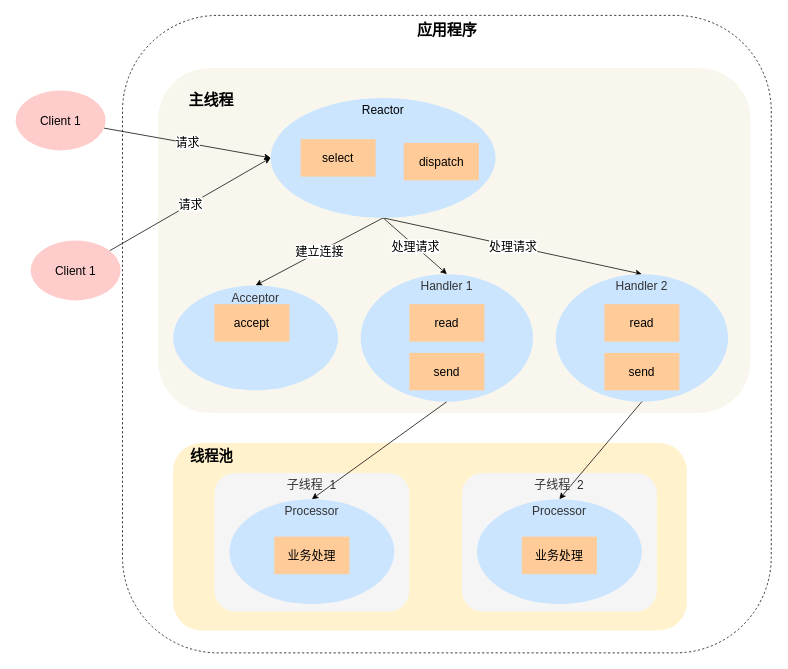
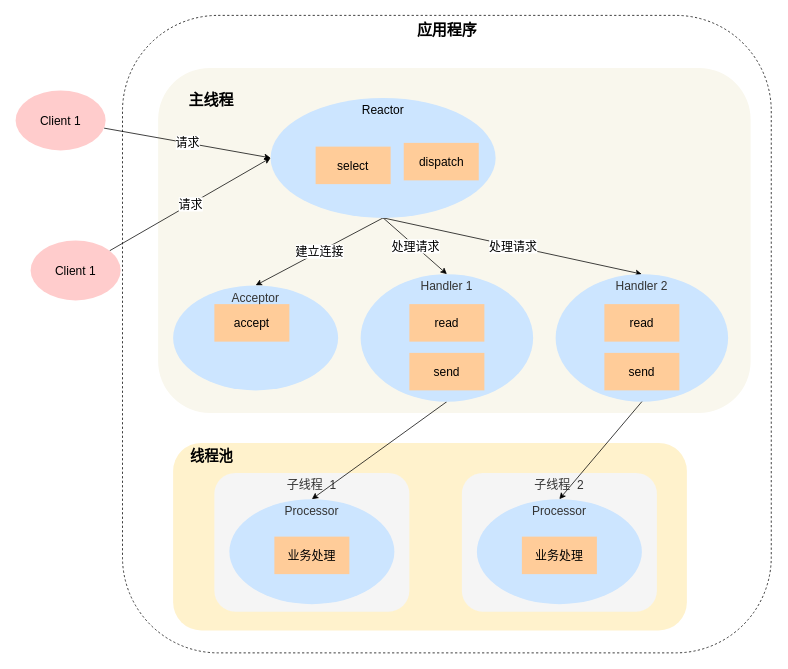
(338, 158) -> (353, 165)
